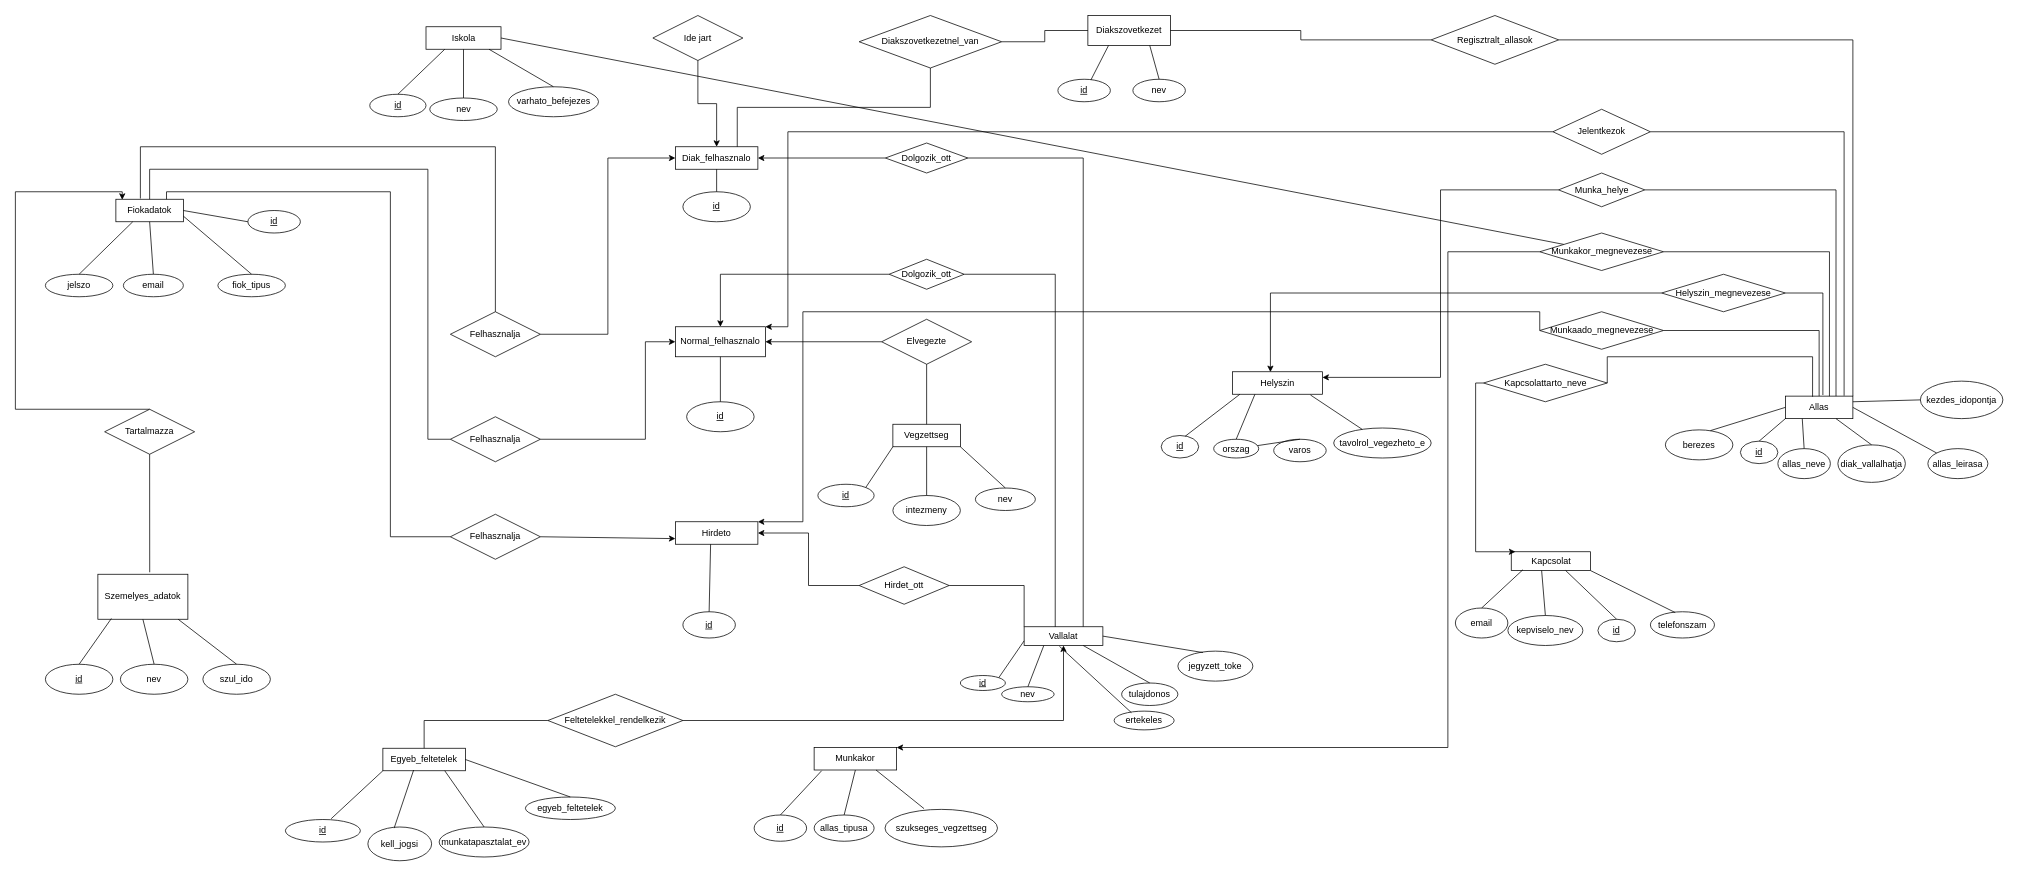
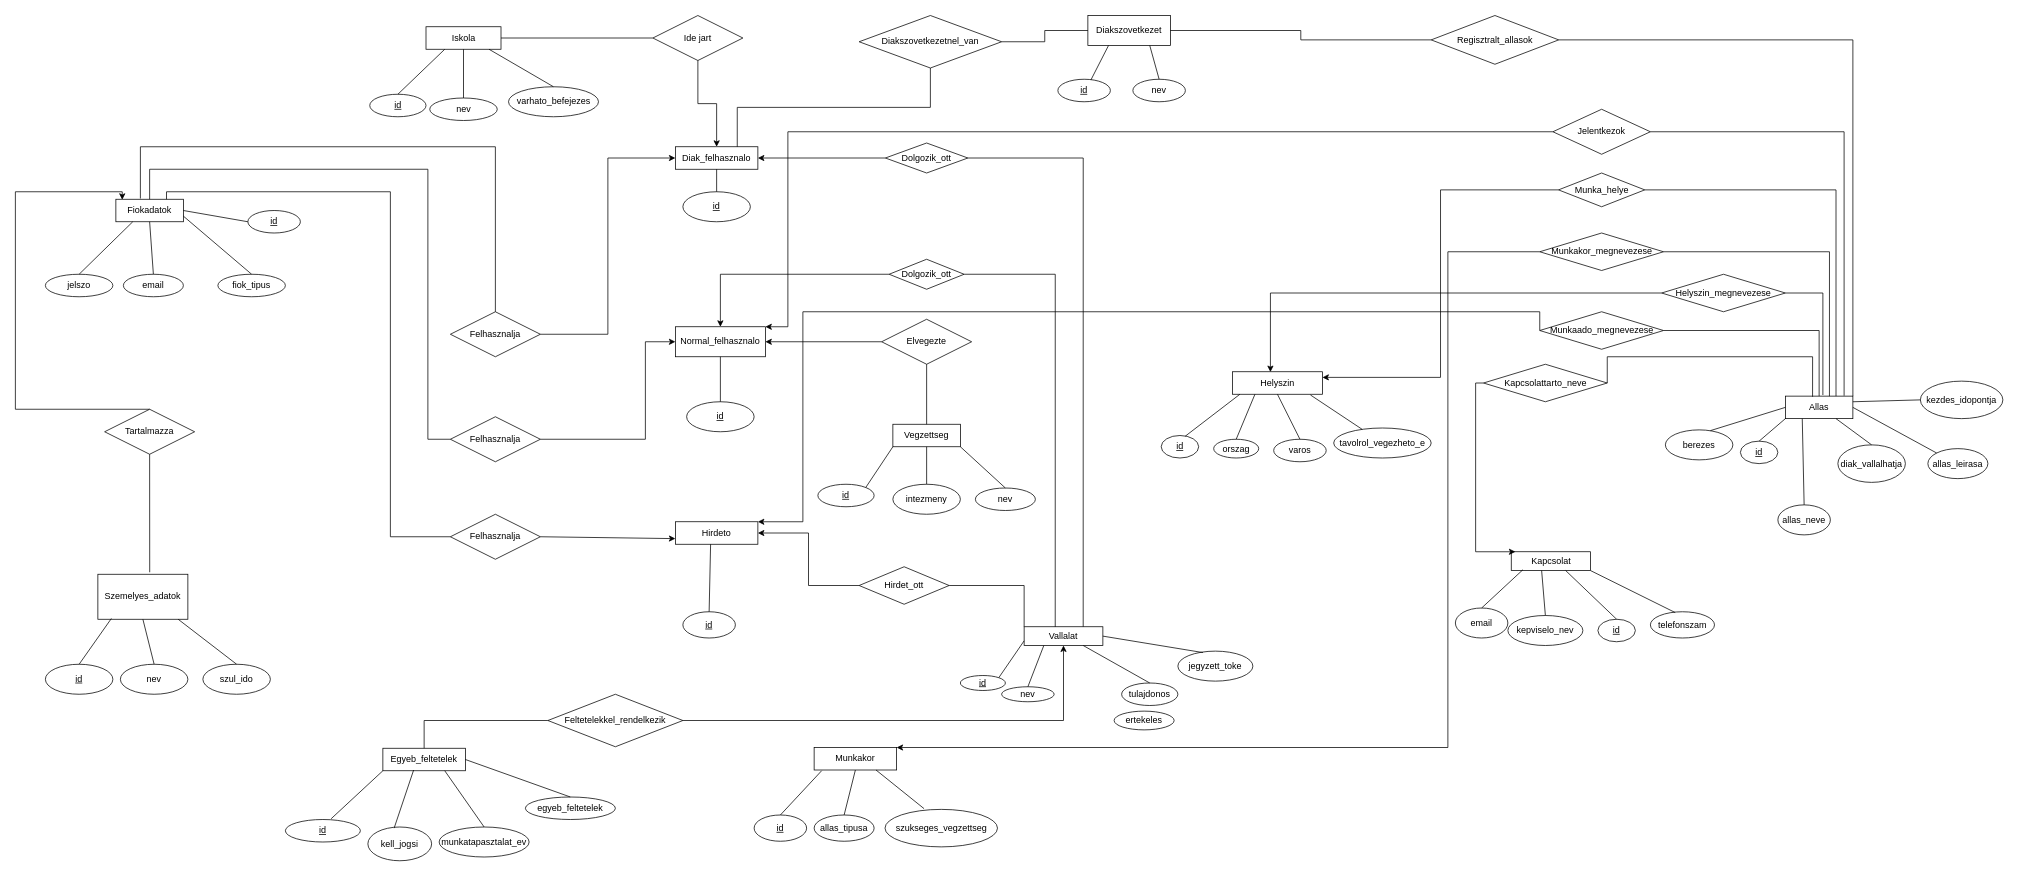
(1275, 188) -> (576, 38)
(1279, 442) -> (1289, 417)
(1804, 464) -> (1804, 520)
(927, 510) -> (927, 499)
(1096, 680) -> none
